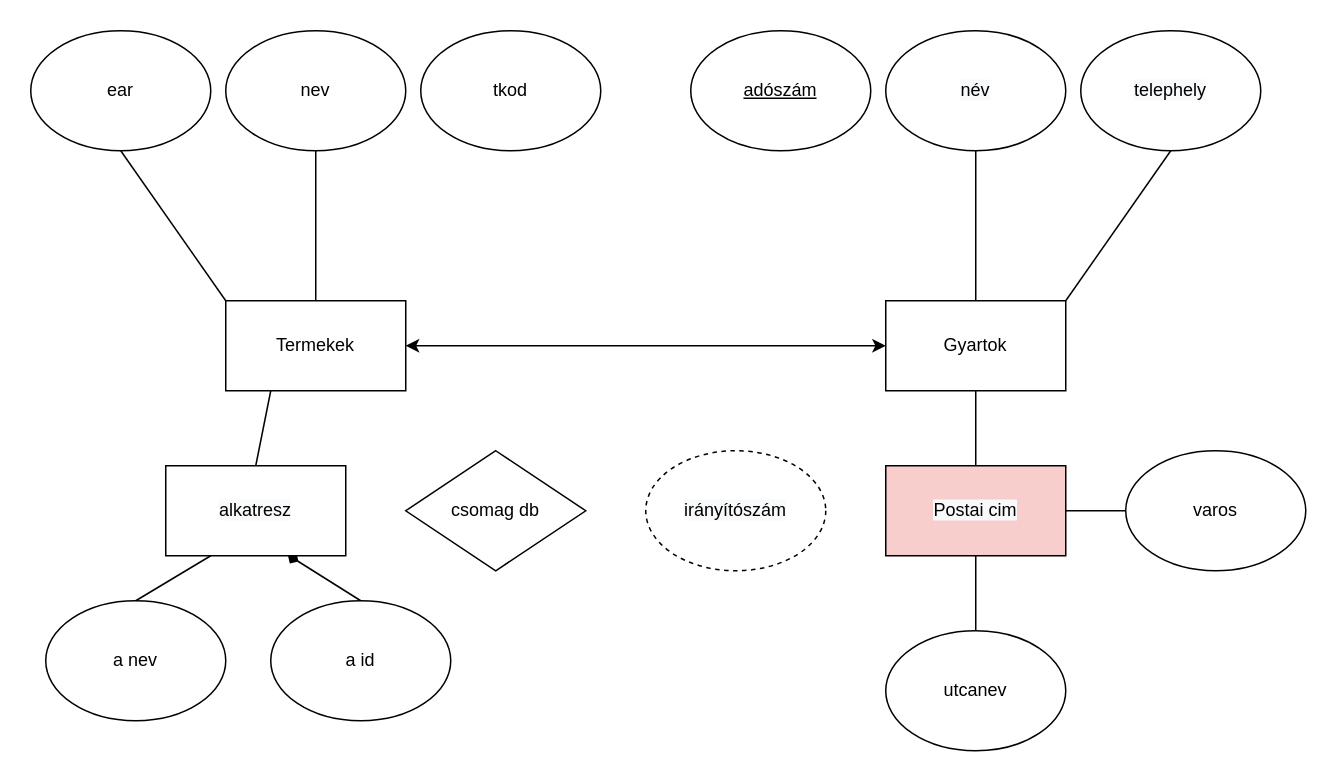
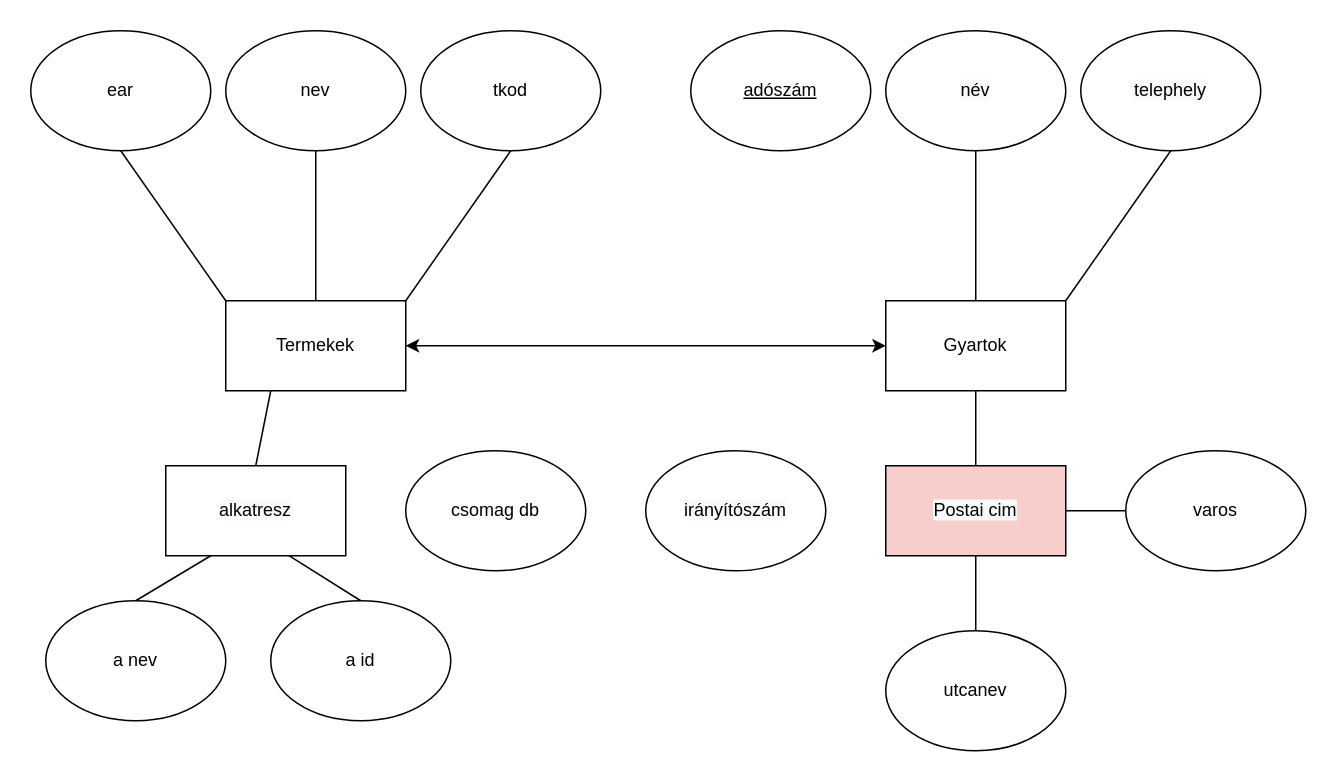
none -> (458, 226)
(496, 511) -> (496, 511)
(736, 511) -> (736, 511)
(298, 562) -> (293, 558)
